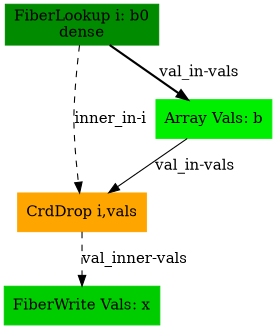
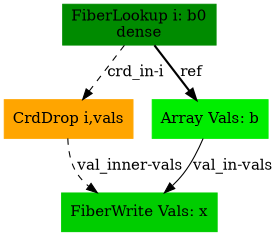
(199, 72) -> (191, 72)
(110, 119) -> (136, 72)
(152, 163) -> (190, 164)
